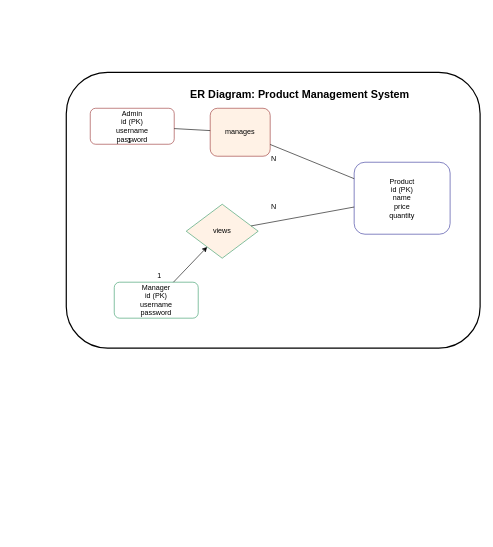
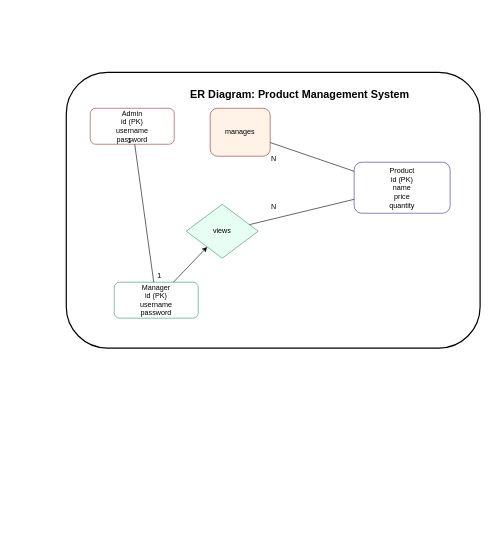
(192, 130) -> (144, 213)
(402, 198) -> (402, 188)
(222, 231) -> (222, 231)
